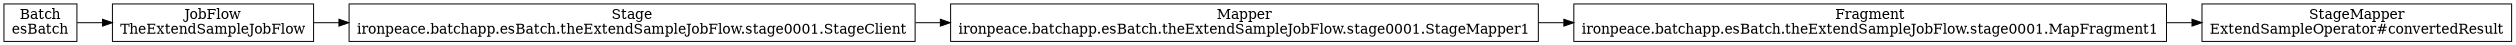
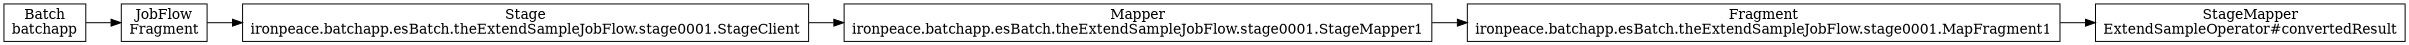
(40, 23) -> (45, 23)
(213, 23) -> (164, 23)
